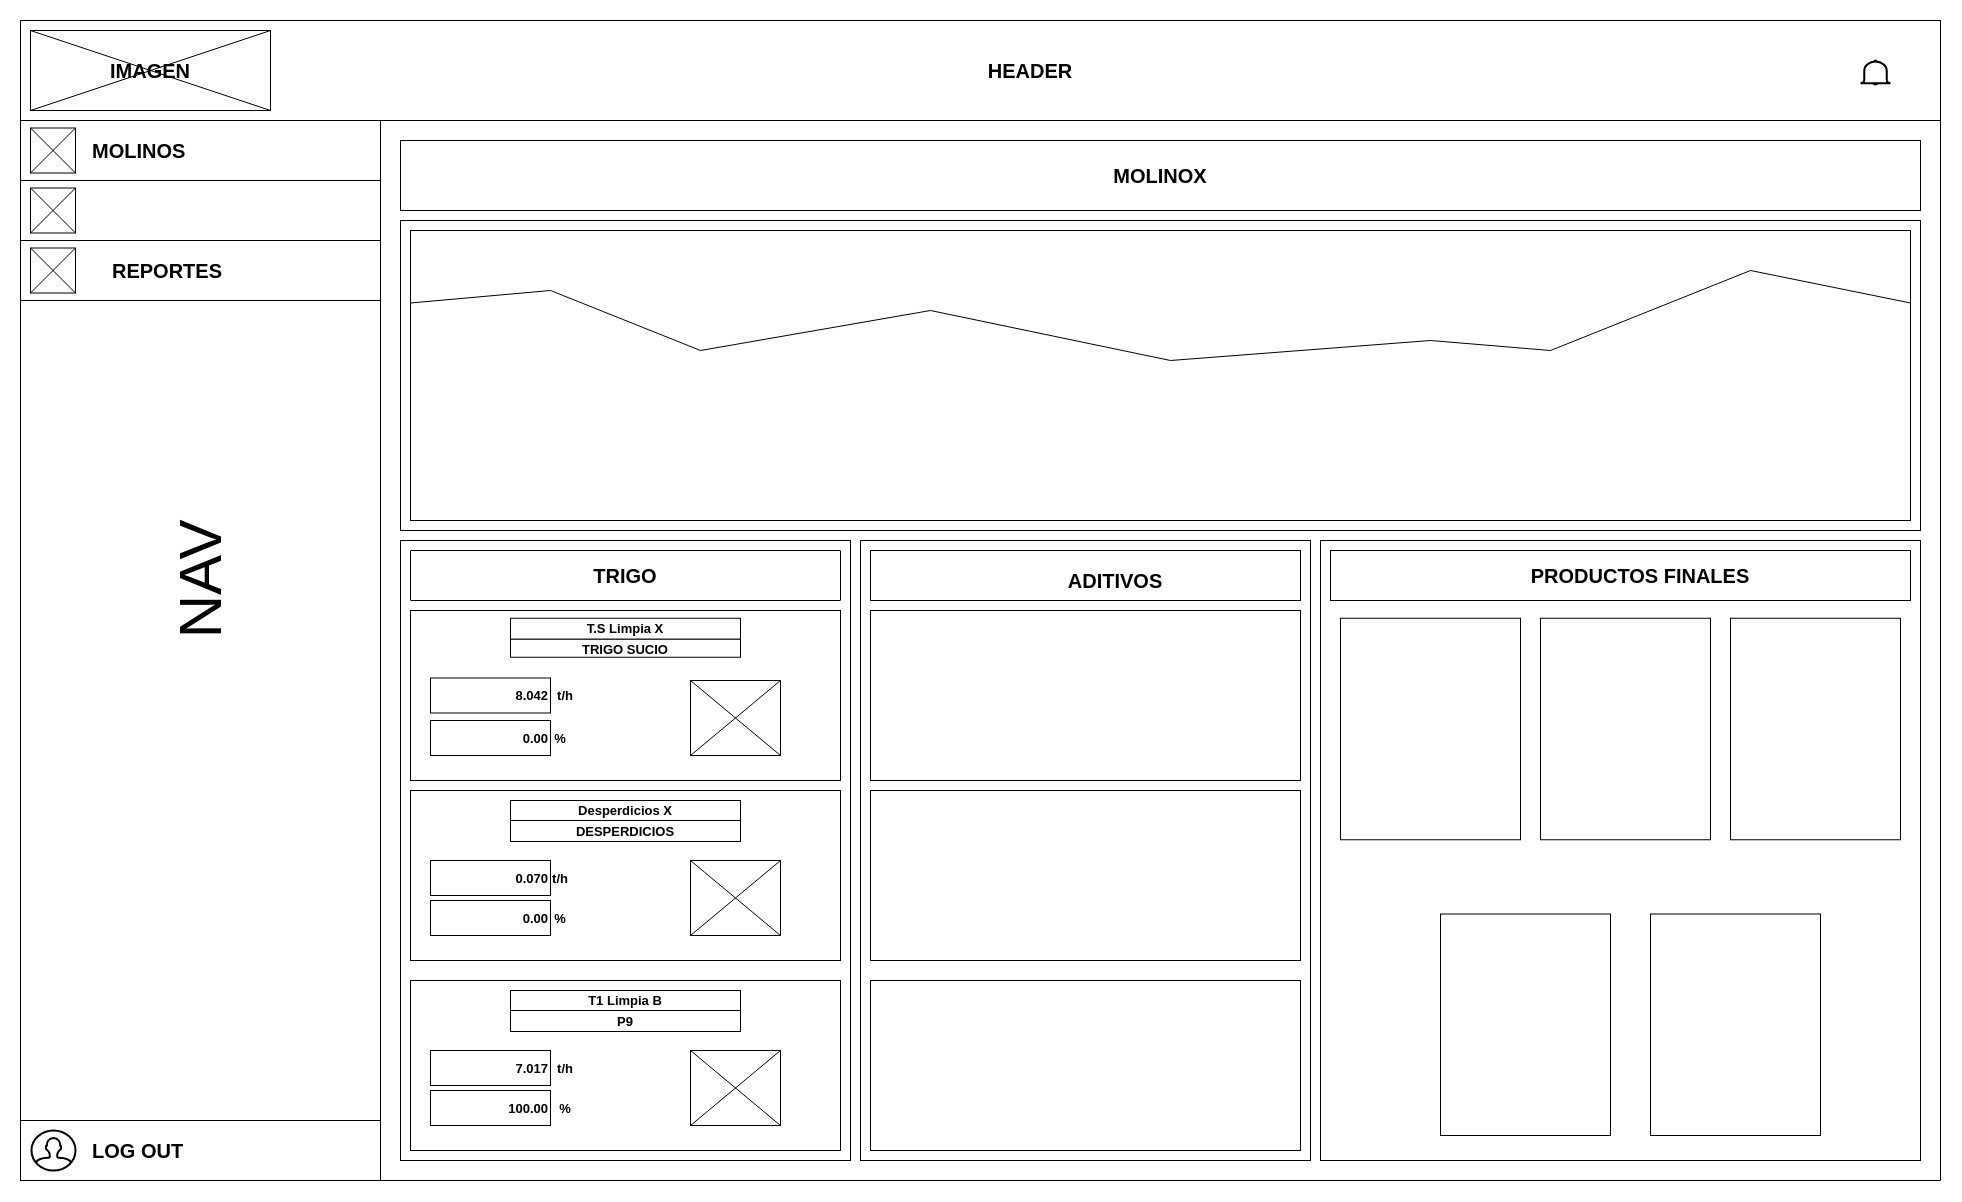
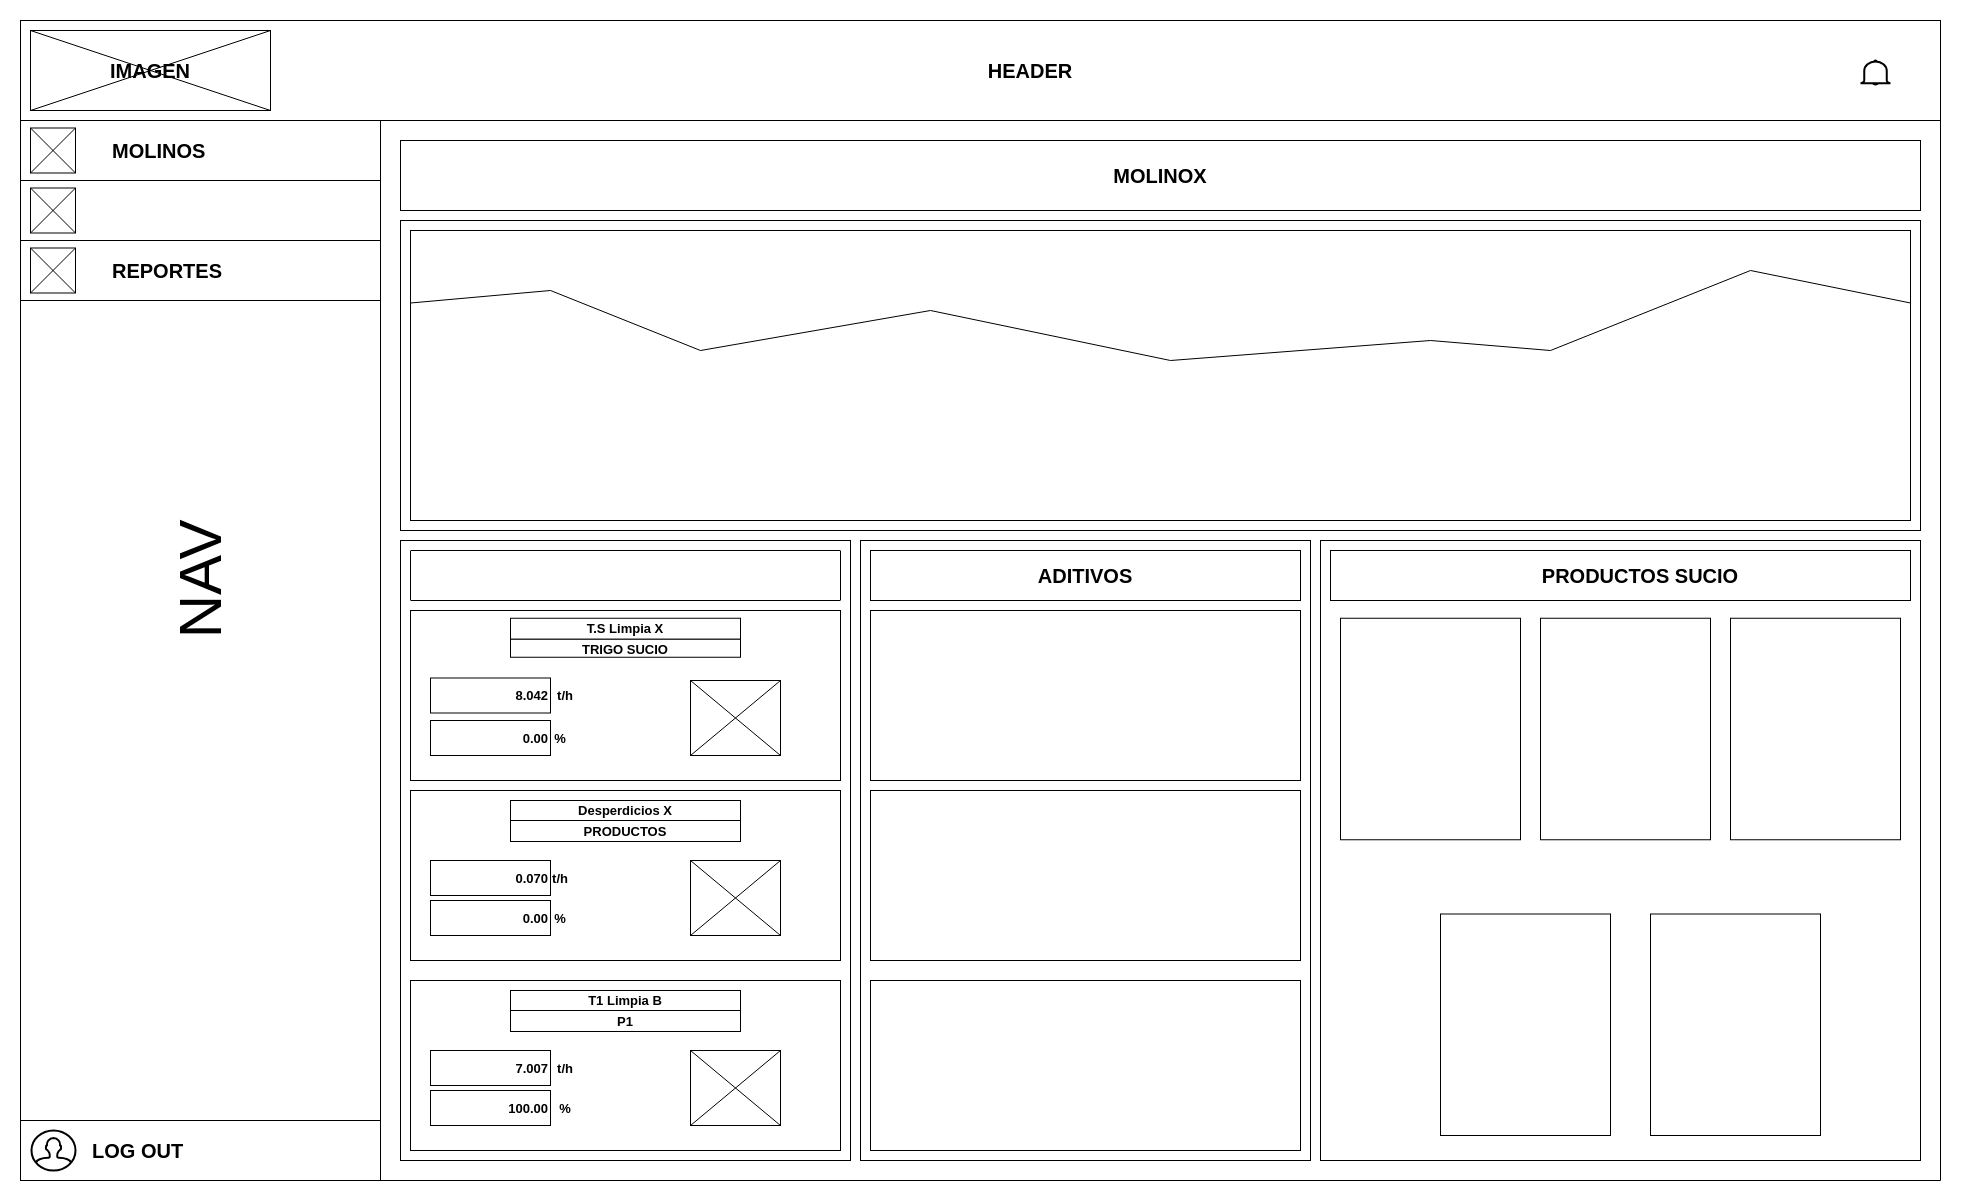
(151, 151) -> (171, 151)
(626, 576) -> none
(1641, 576) -> (1641, 576)
(1116, 581) -> (1086, 576)
(626, 832) -> (626, 832)
(626, 1022) -> (626, 1022)
(532, 1069) -> (532, 1069)
